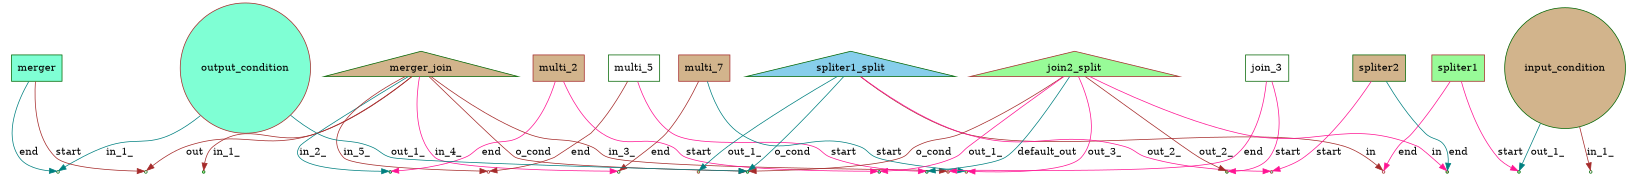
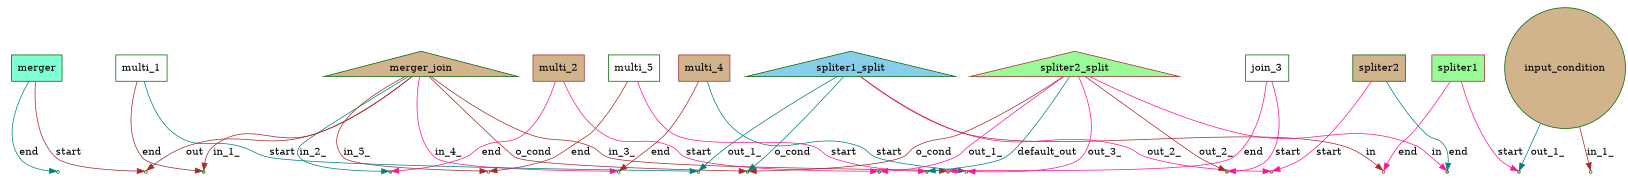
none -> (141, 68)
(245, 68) -> none
(704, 68) -> (704, 68)
(1075, 68) -> (1075, 68)
